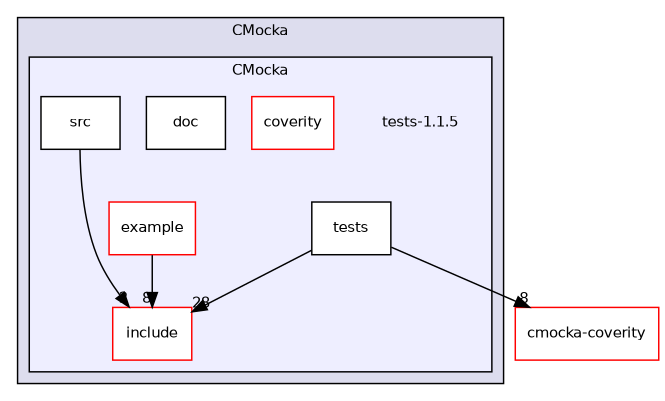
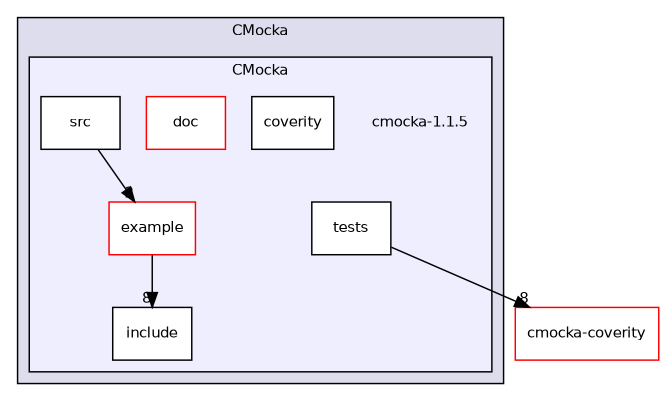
(186, 123) -> (186, 123)
(293, 123) -> (293, 123)
(420, 123) -> (420, 123)
(88, 226) -> (112, 170)
(258, 278) -> none
(152, 334) -> (152, 334)
